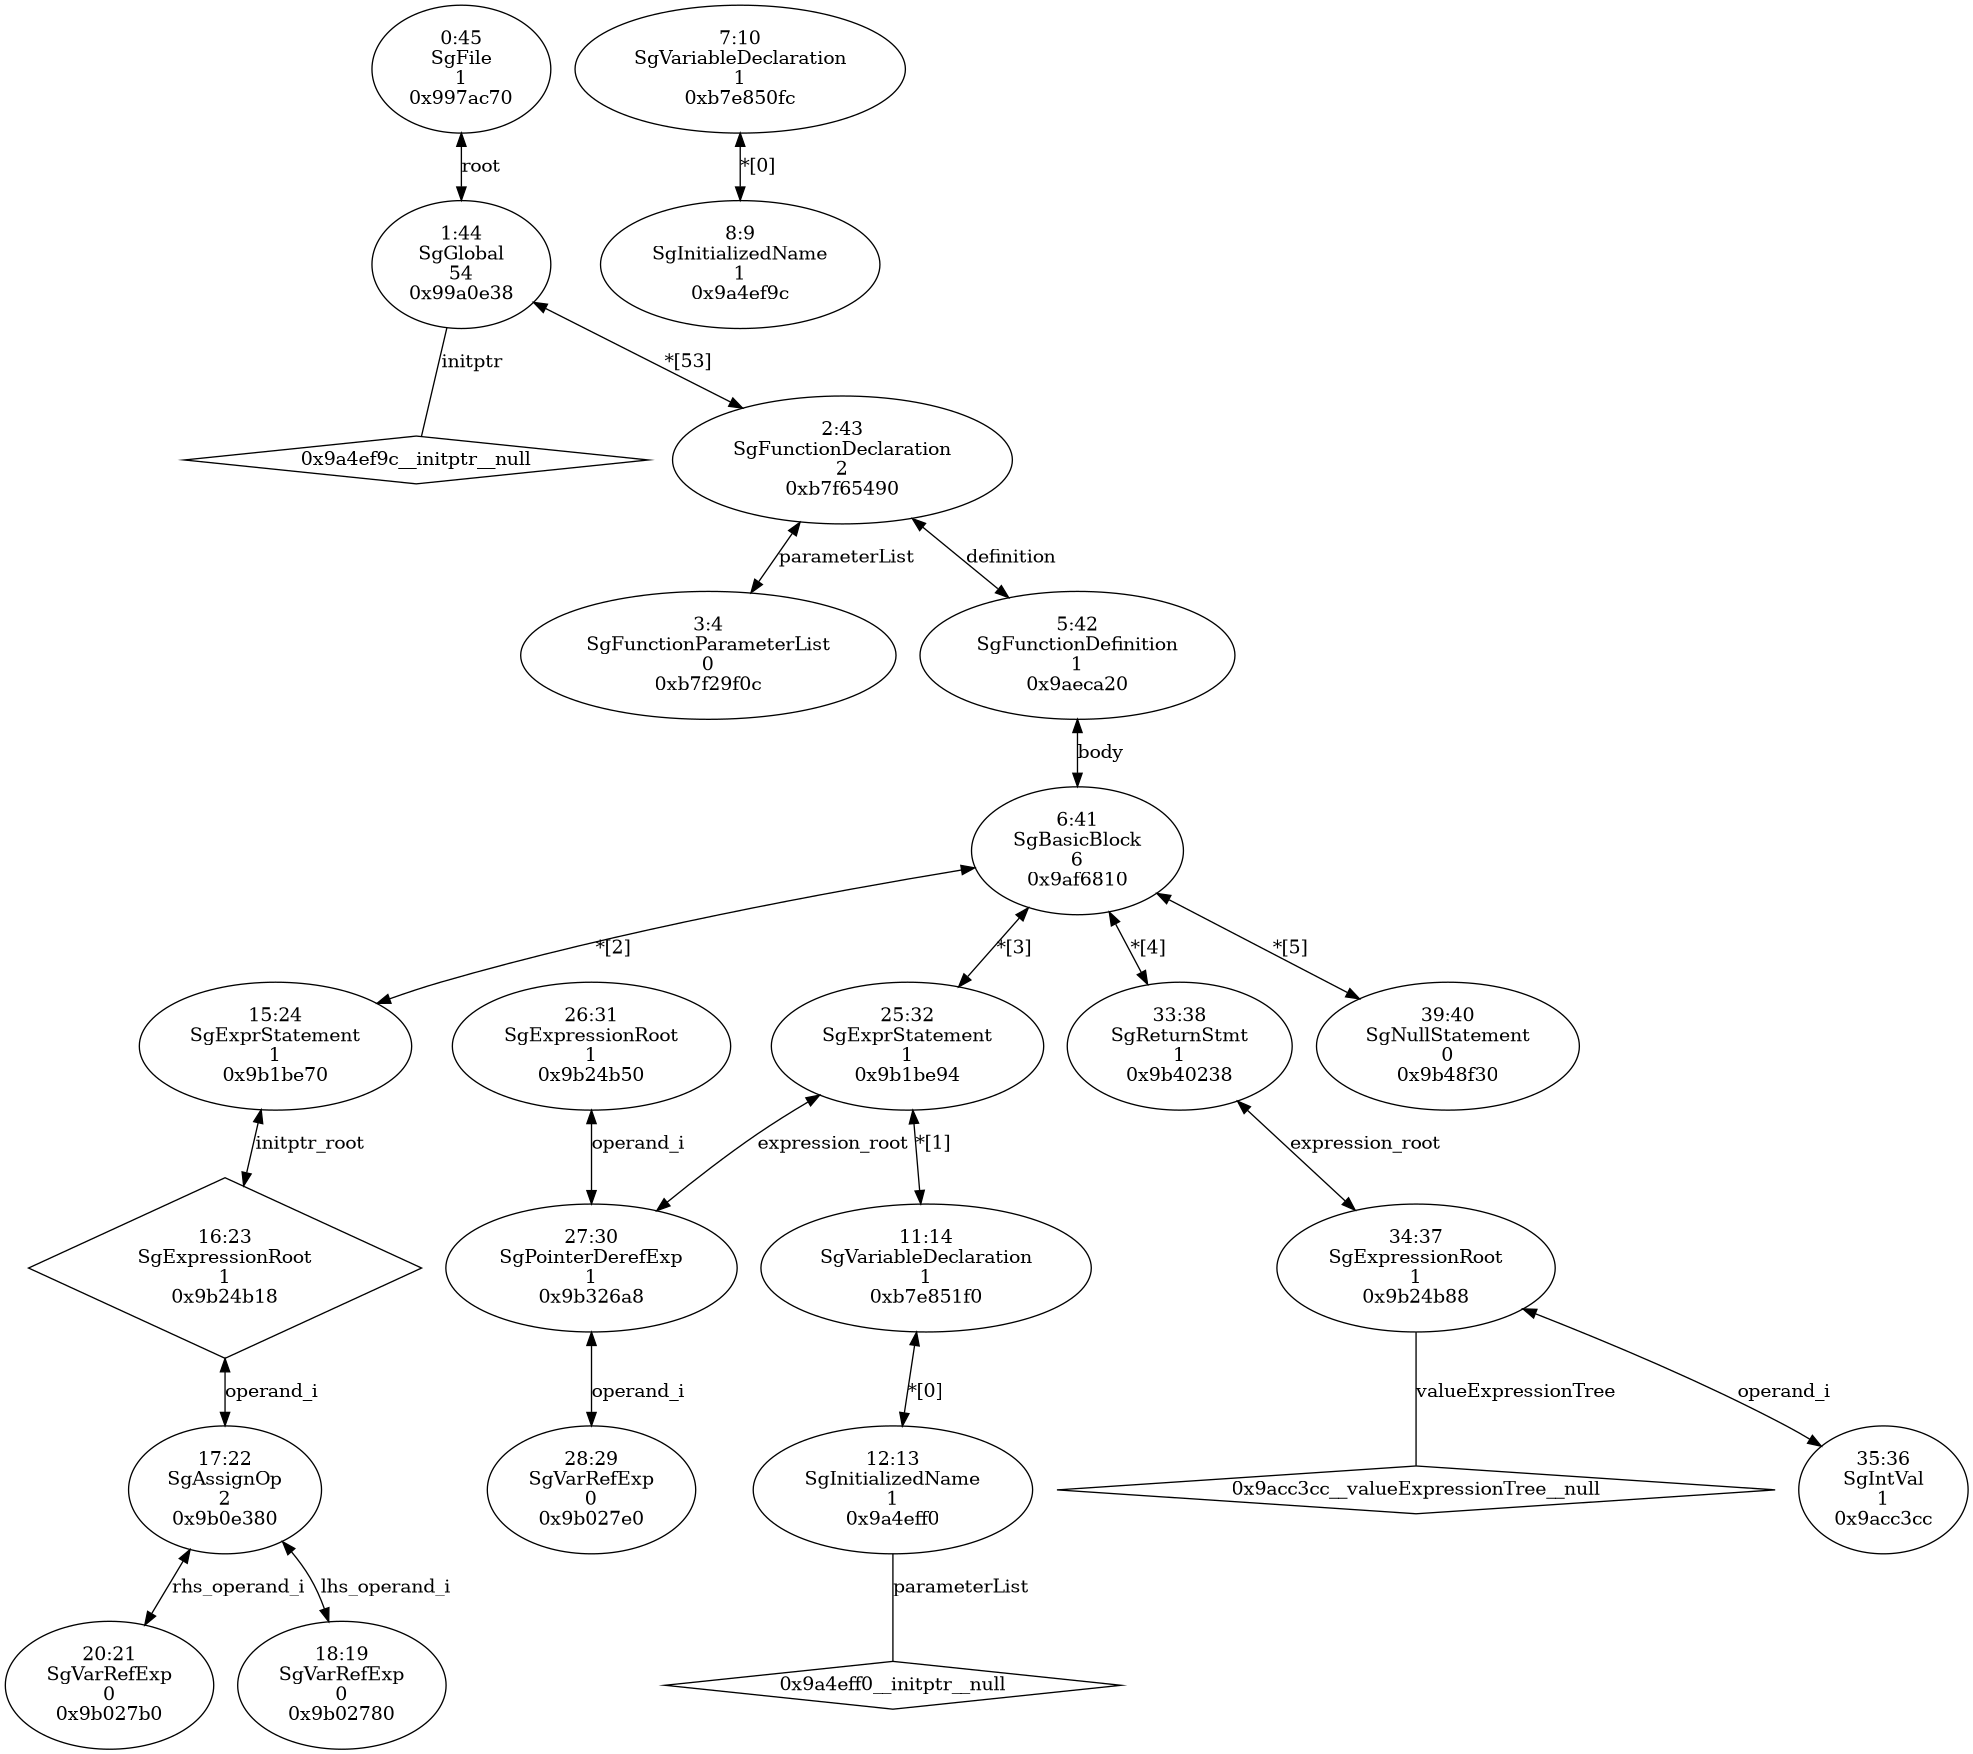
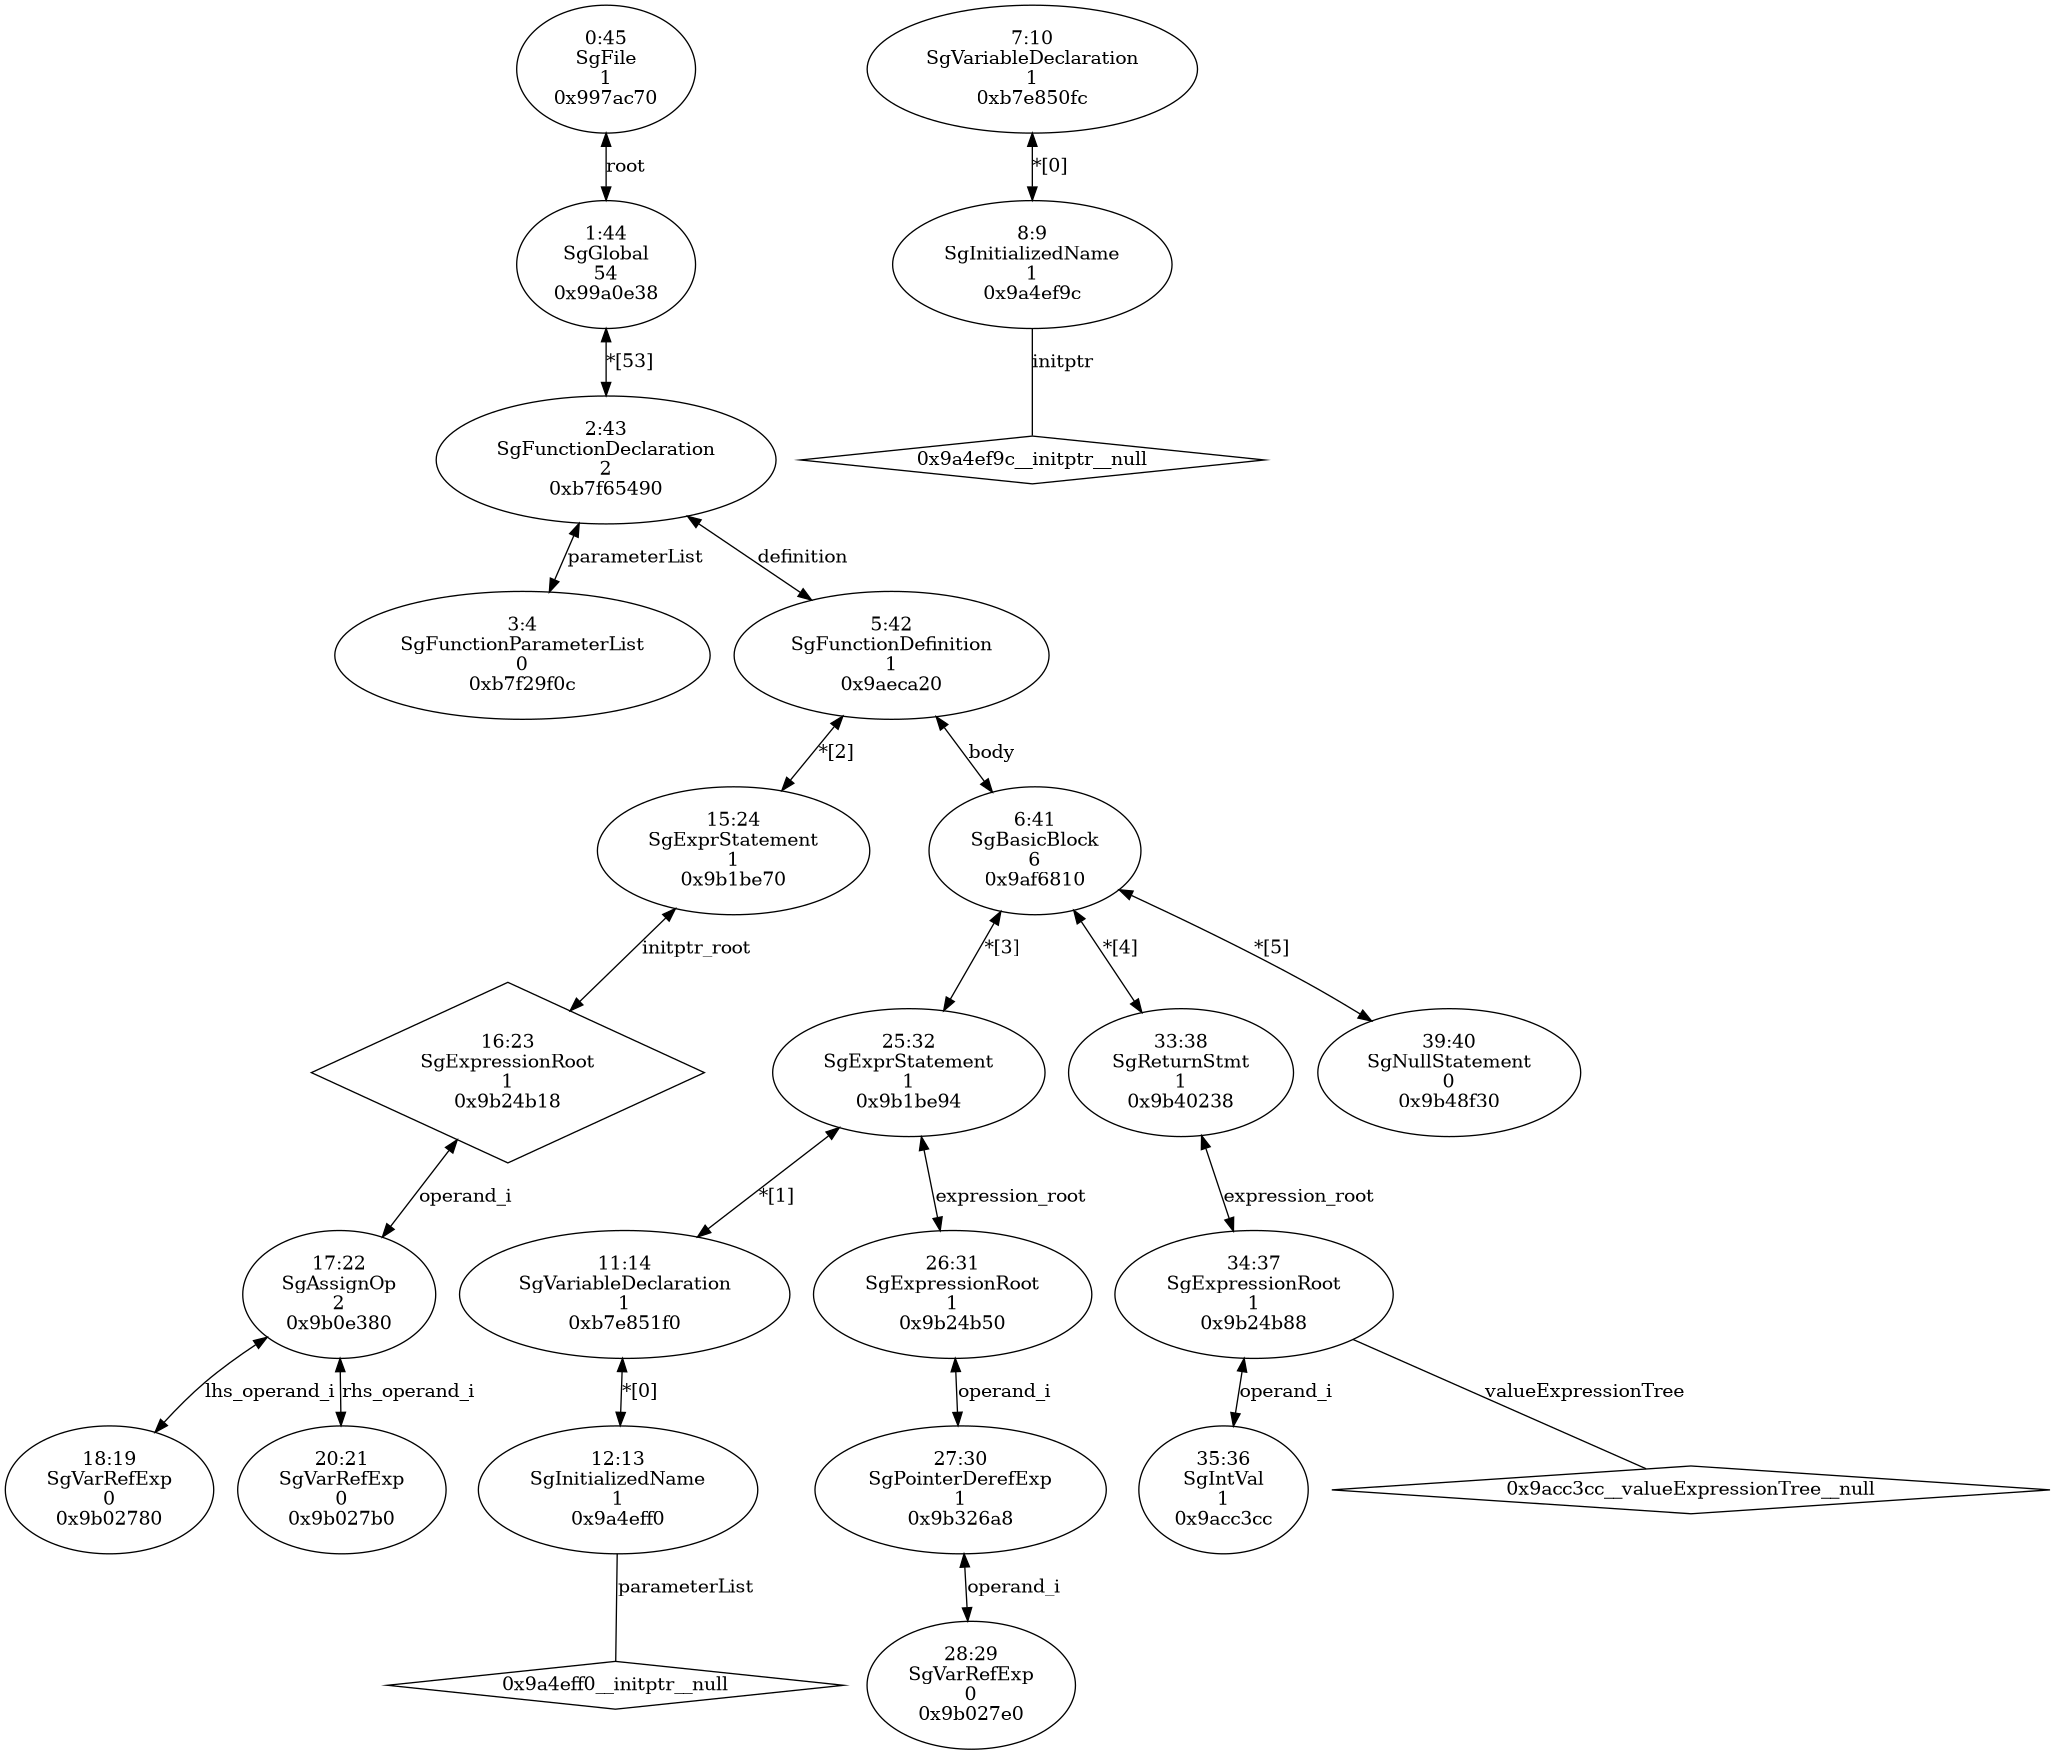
(434, 382) -> (1032, 382)
(673, 925) -> (812, 753)
(736, 1149) -> (931, 1184)
